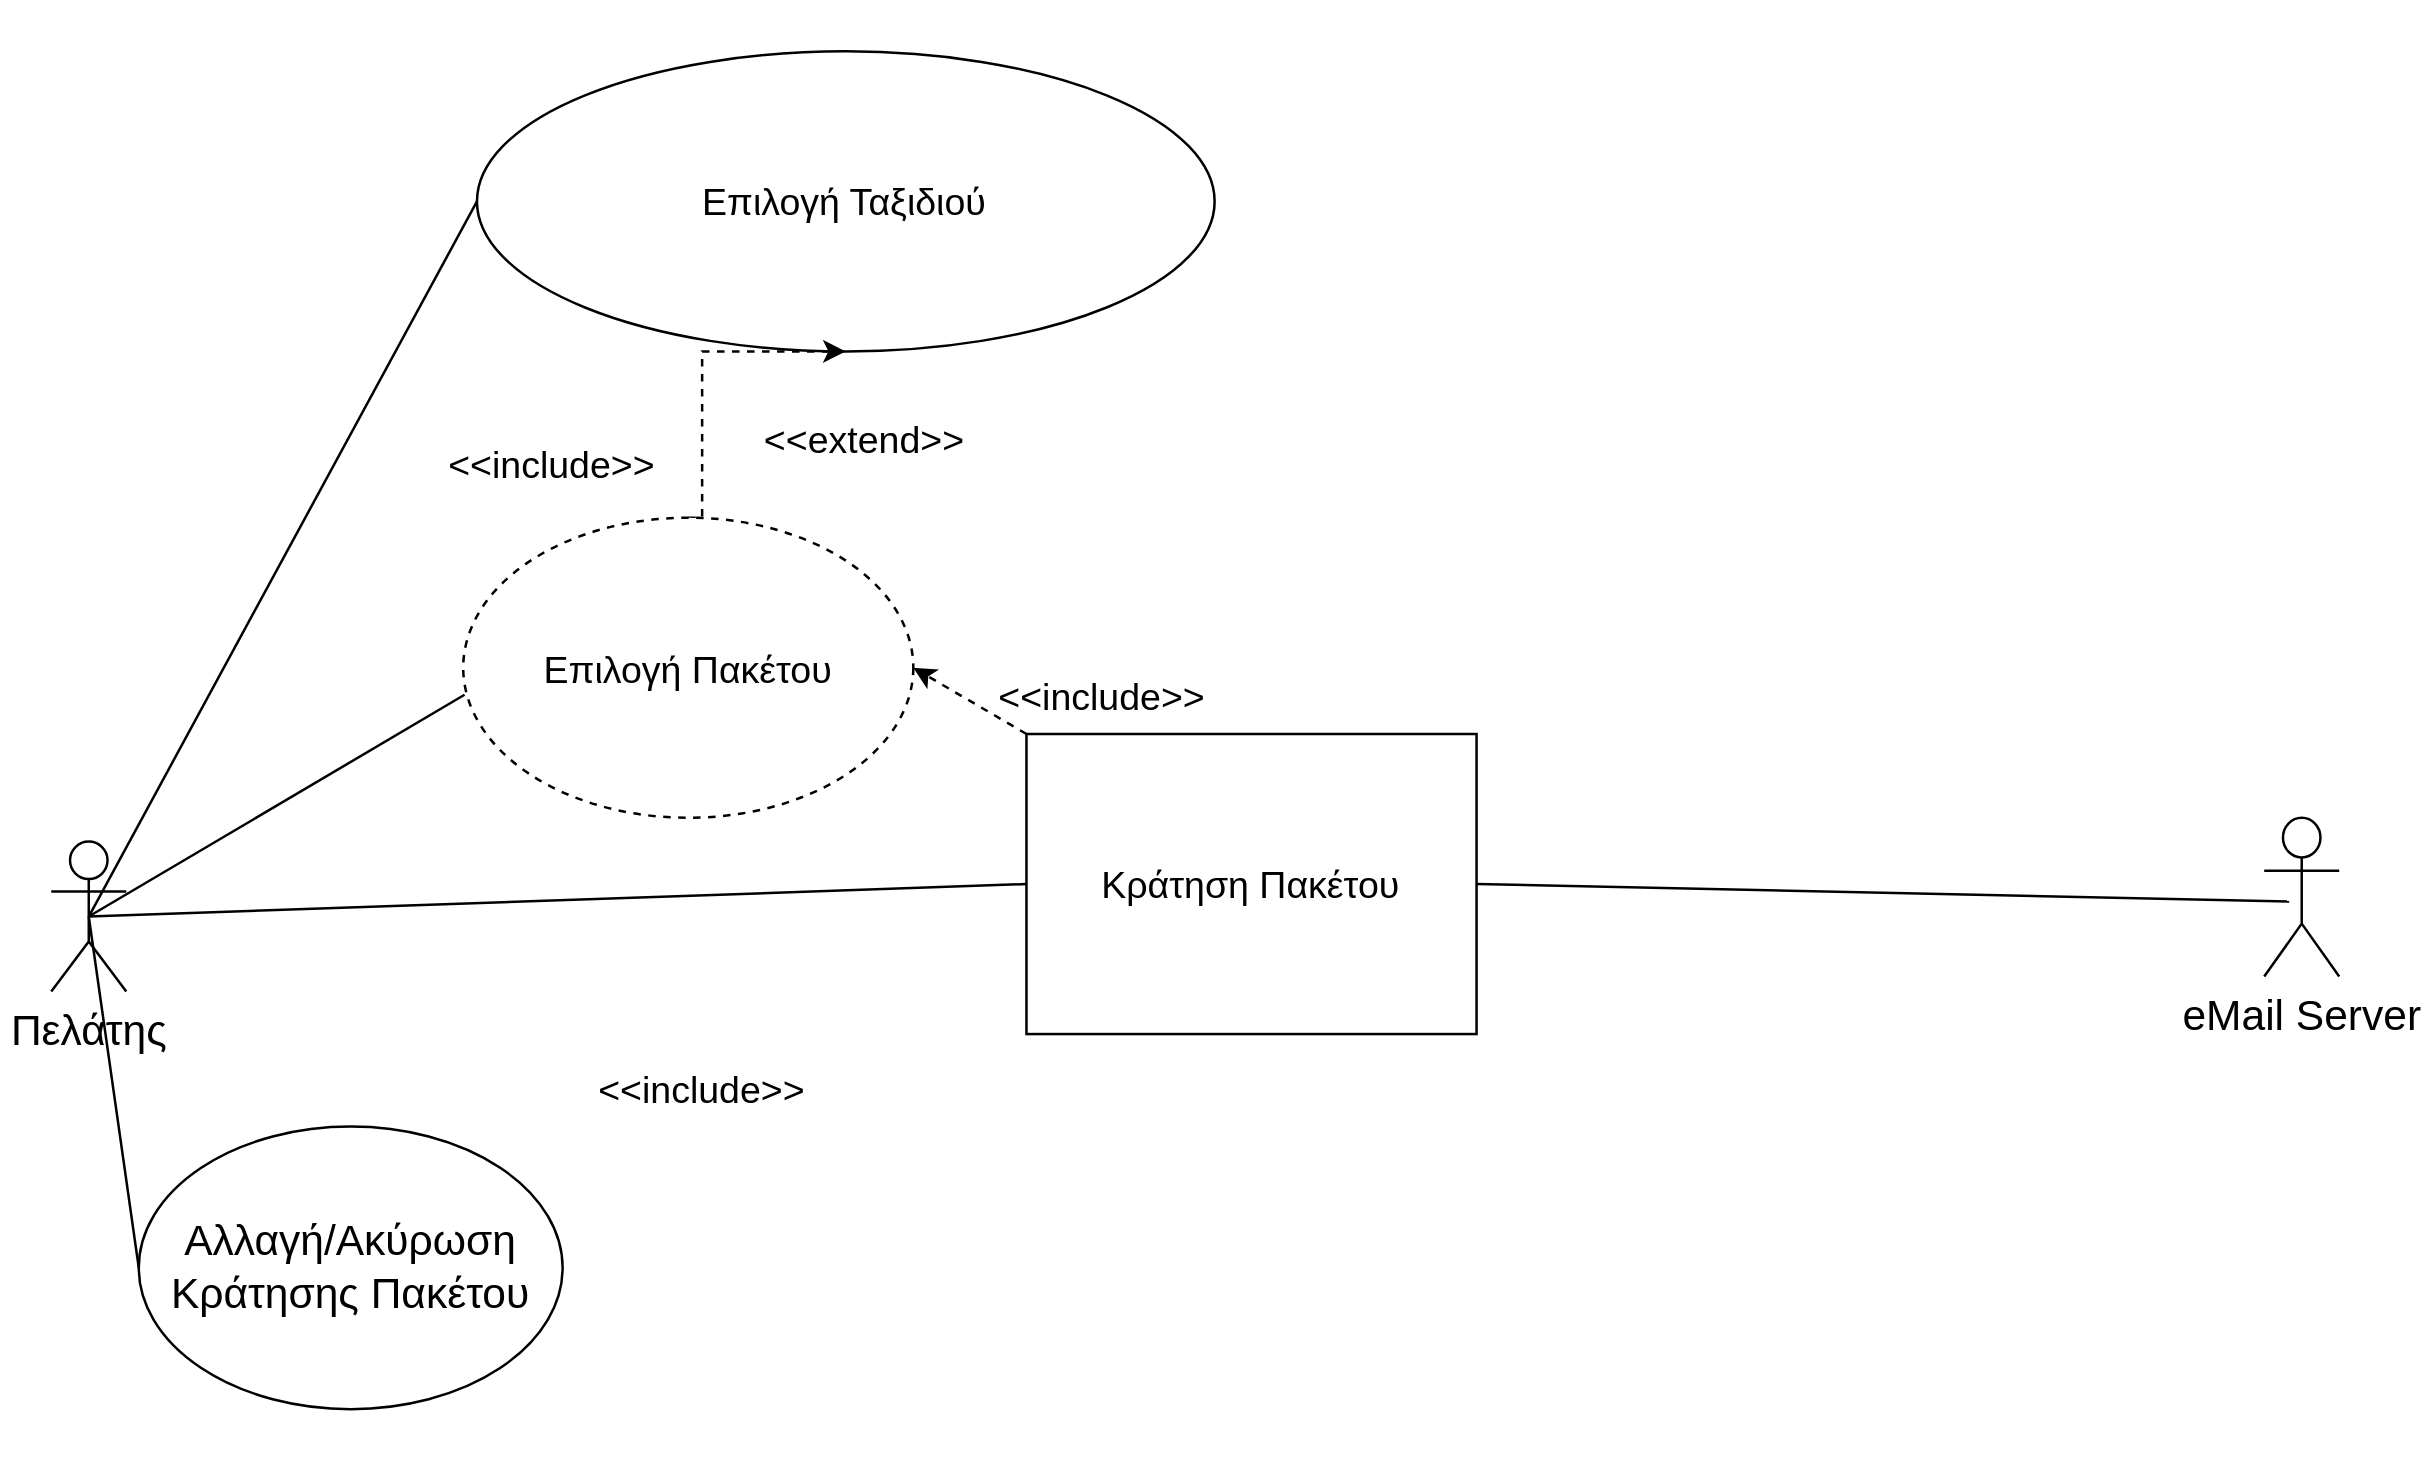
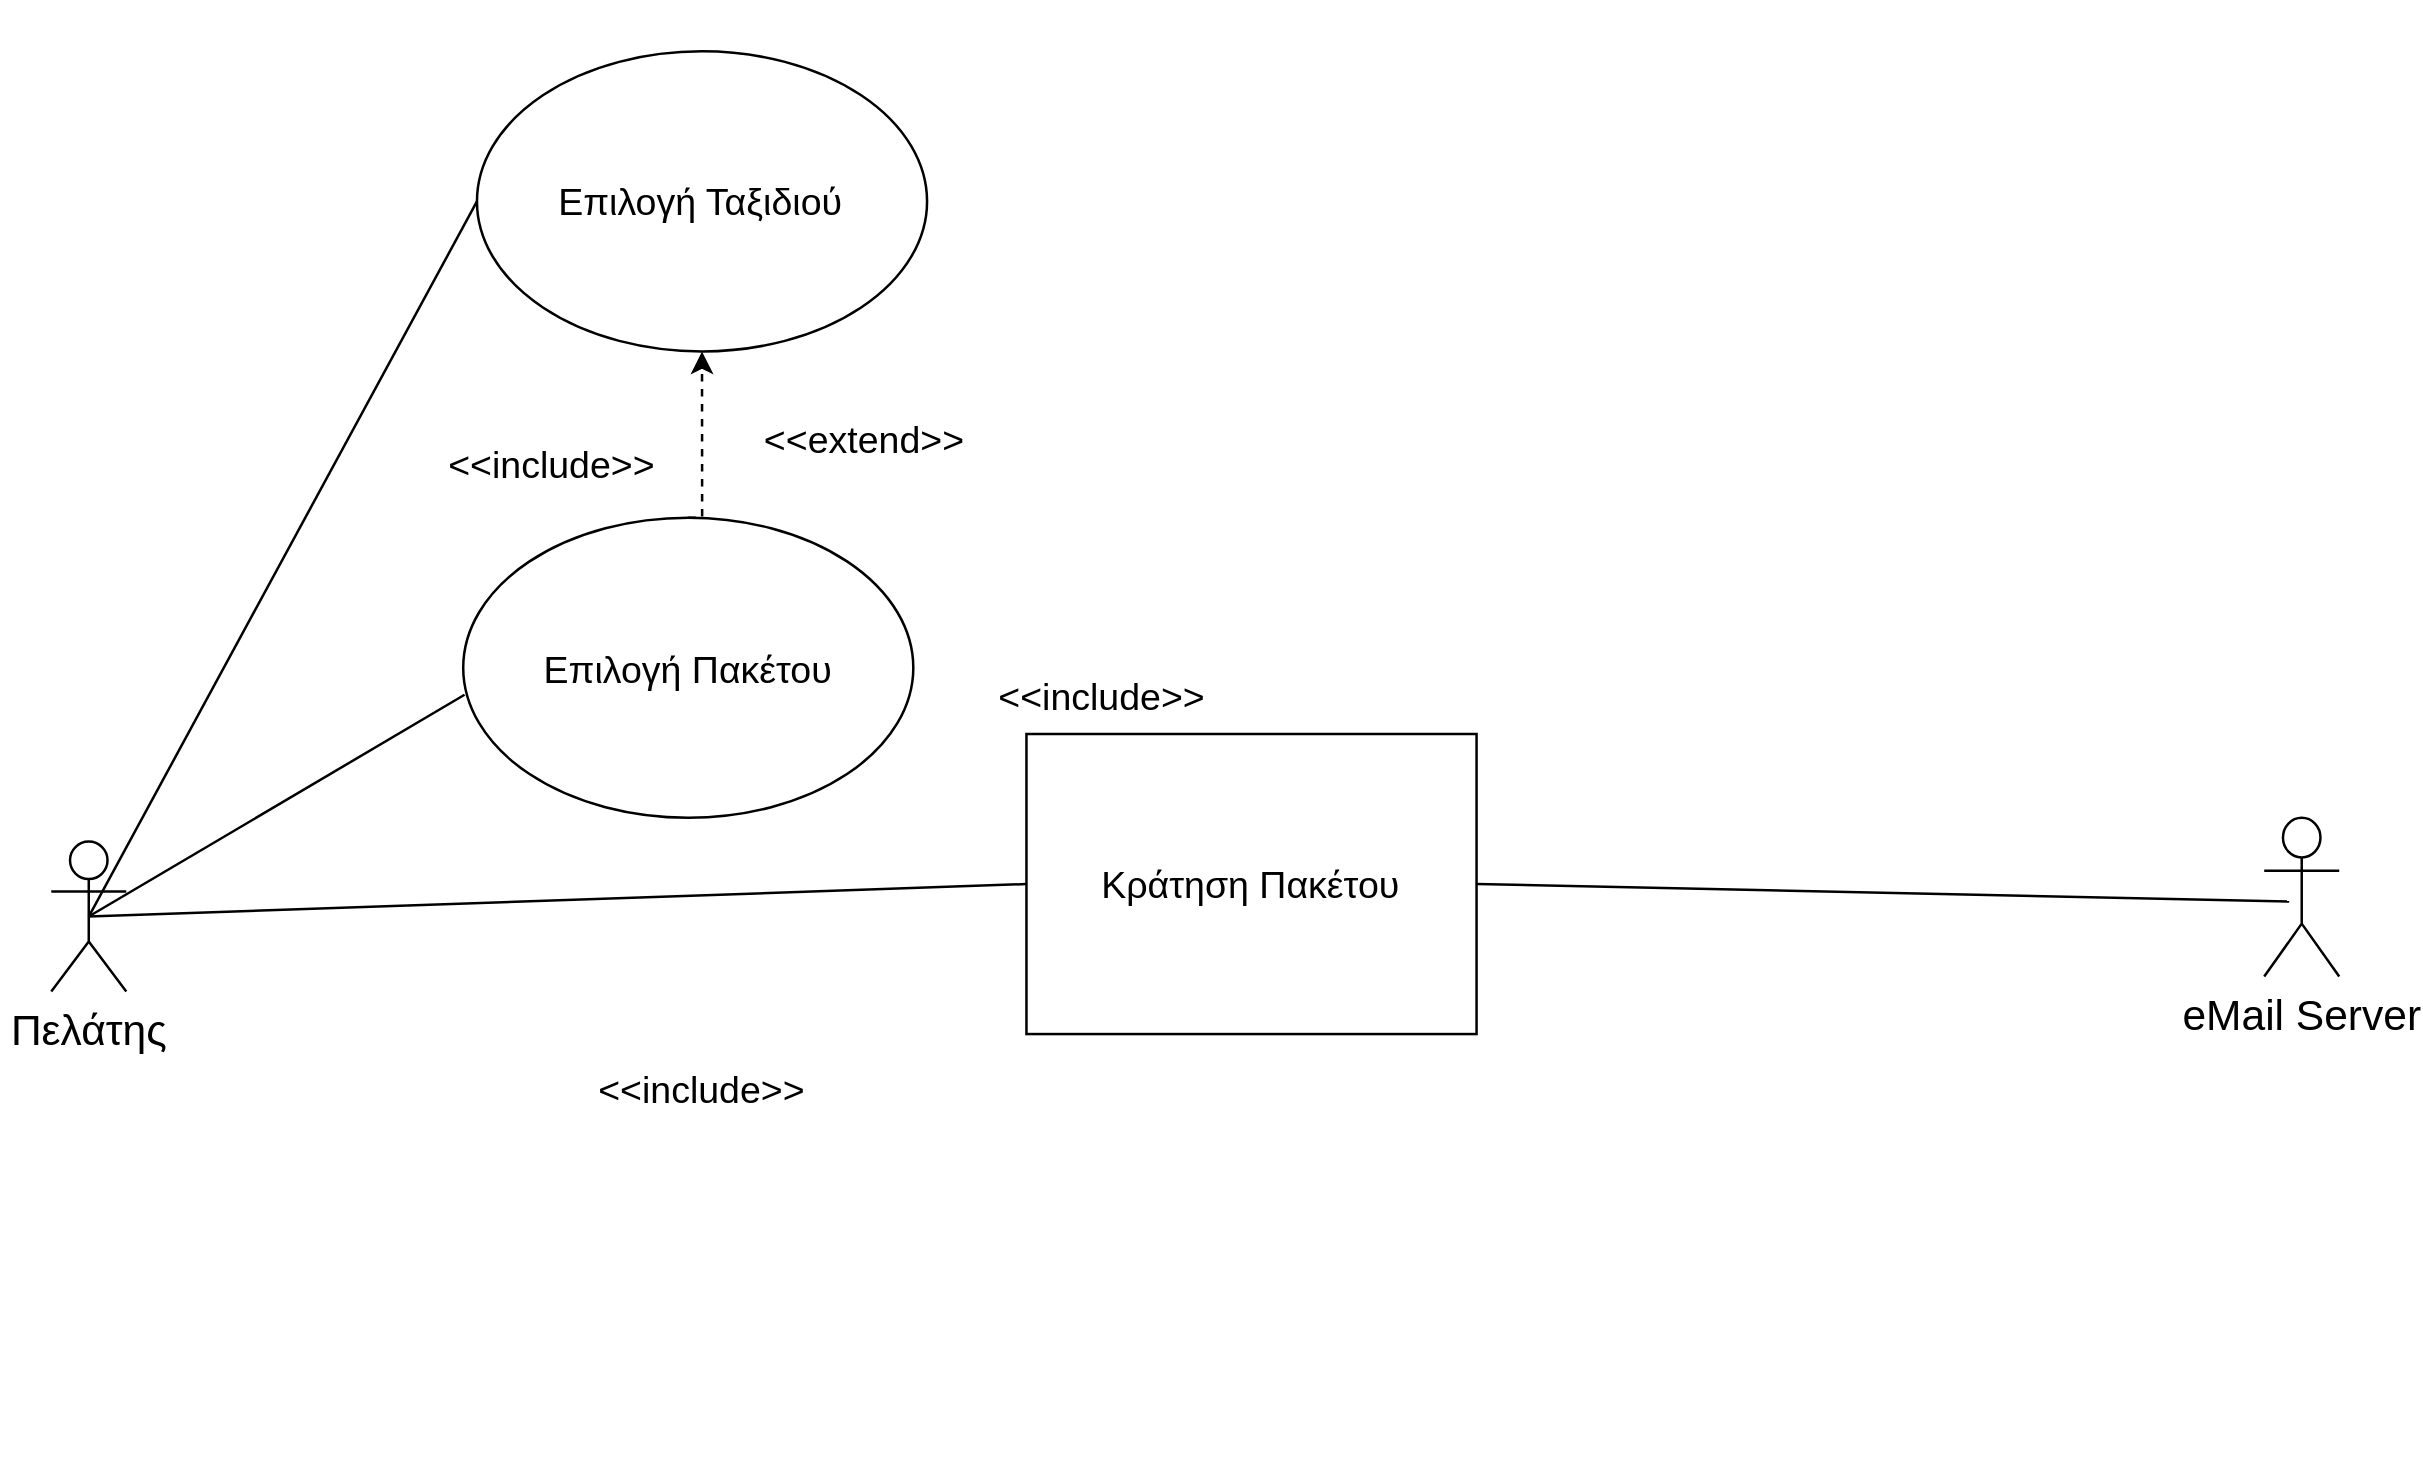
(846, 201) -> (702, 201)
(688, 668) -> (688, 668)
(976, 704) -> none
(116, 1111) -> none
(351, 1268) -> none
